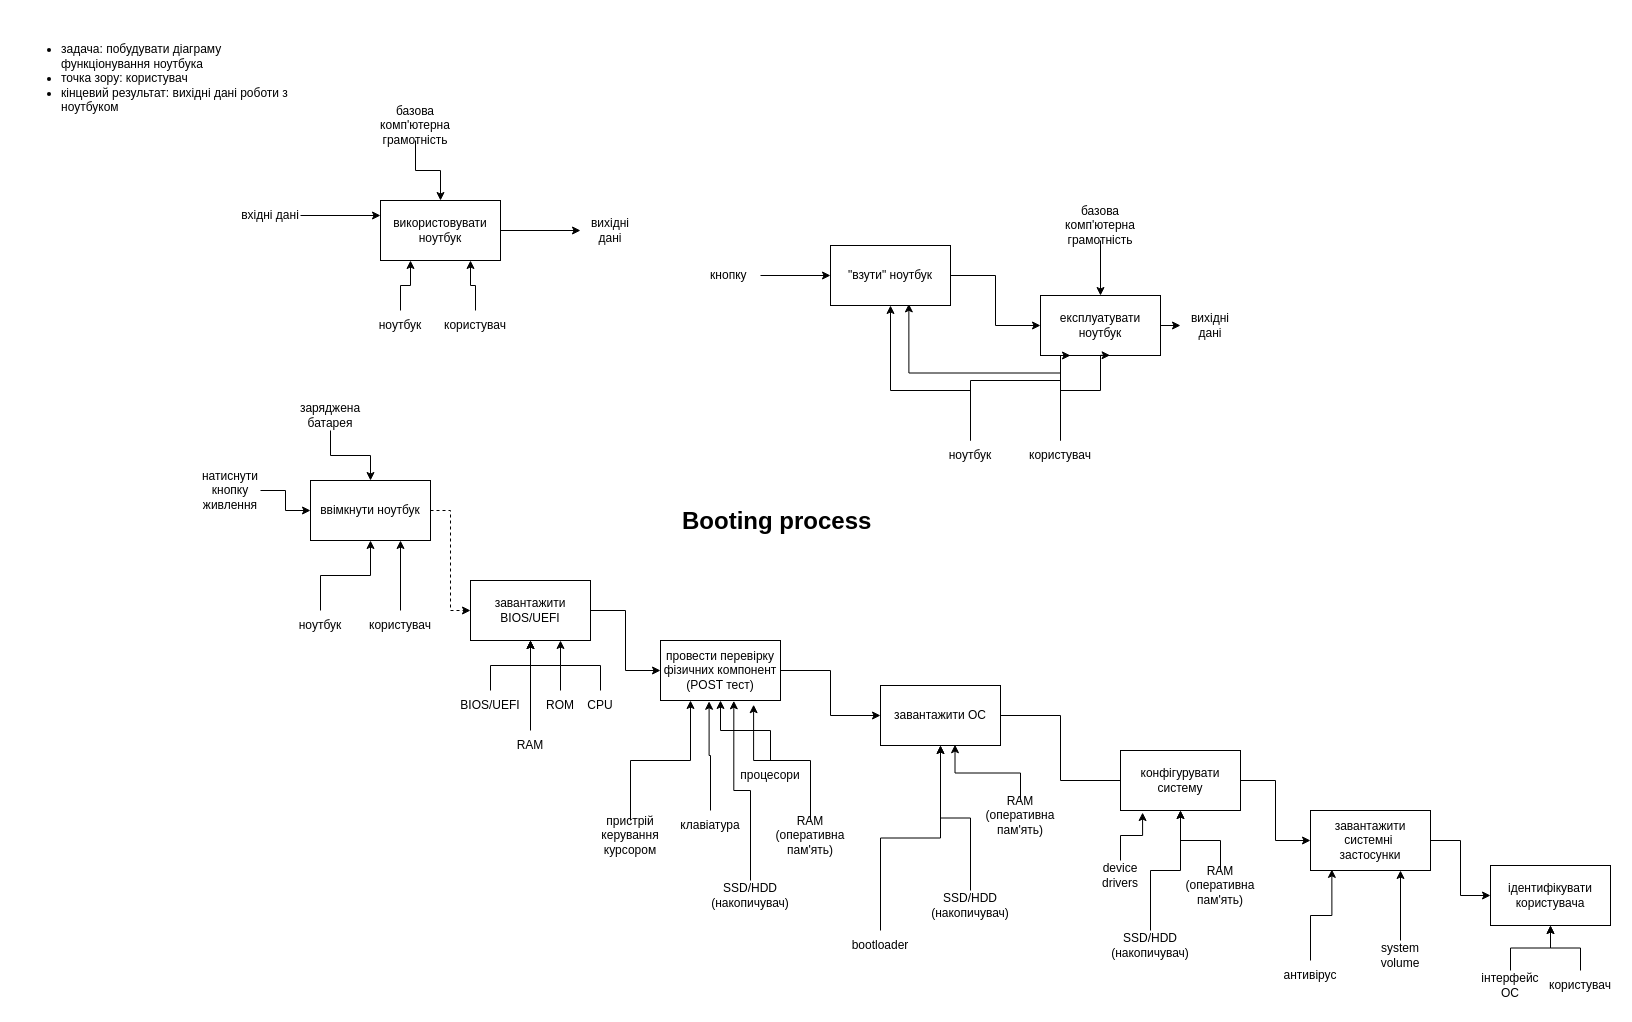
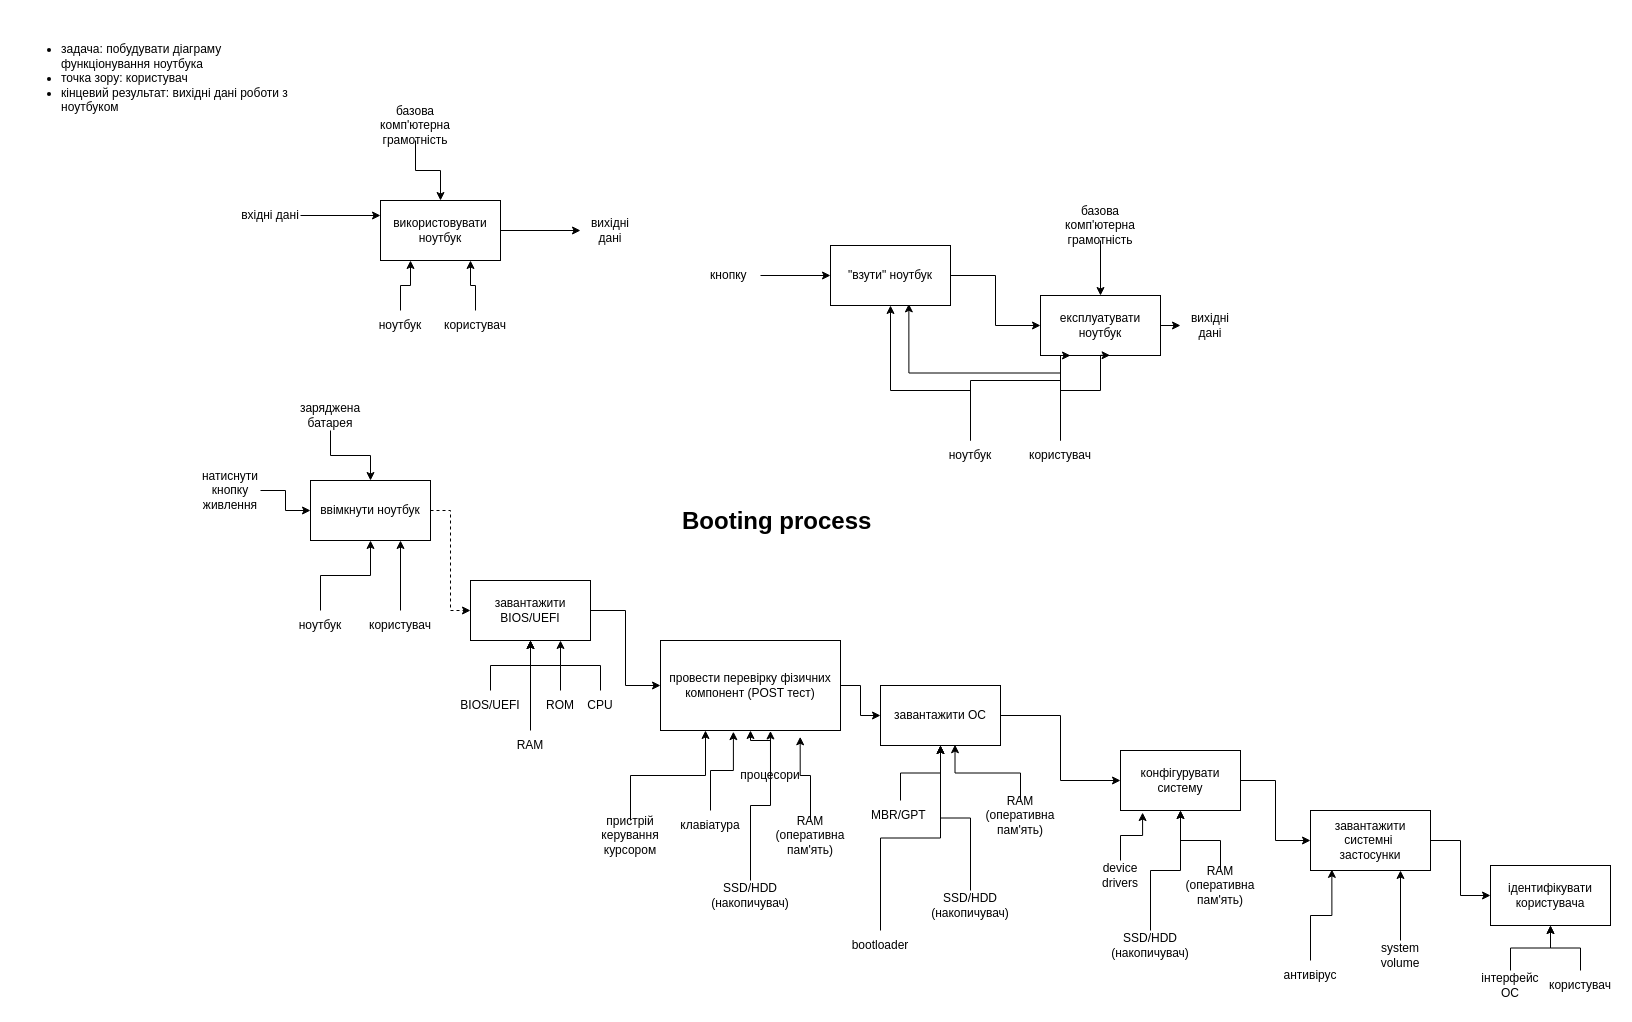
(721, 671) -> (751, 686)
none -> (906, 773)
(1115, 781) -> (1112, 781)
none -> (901, 816)
